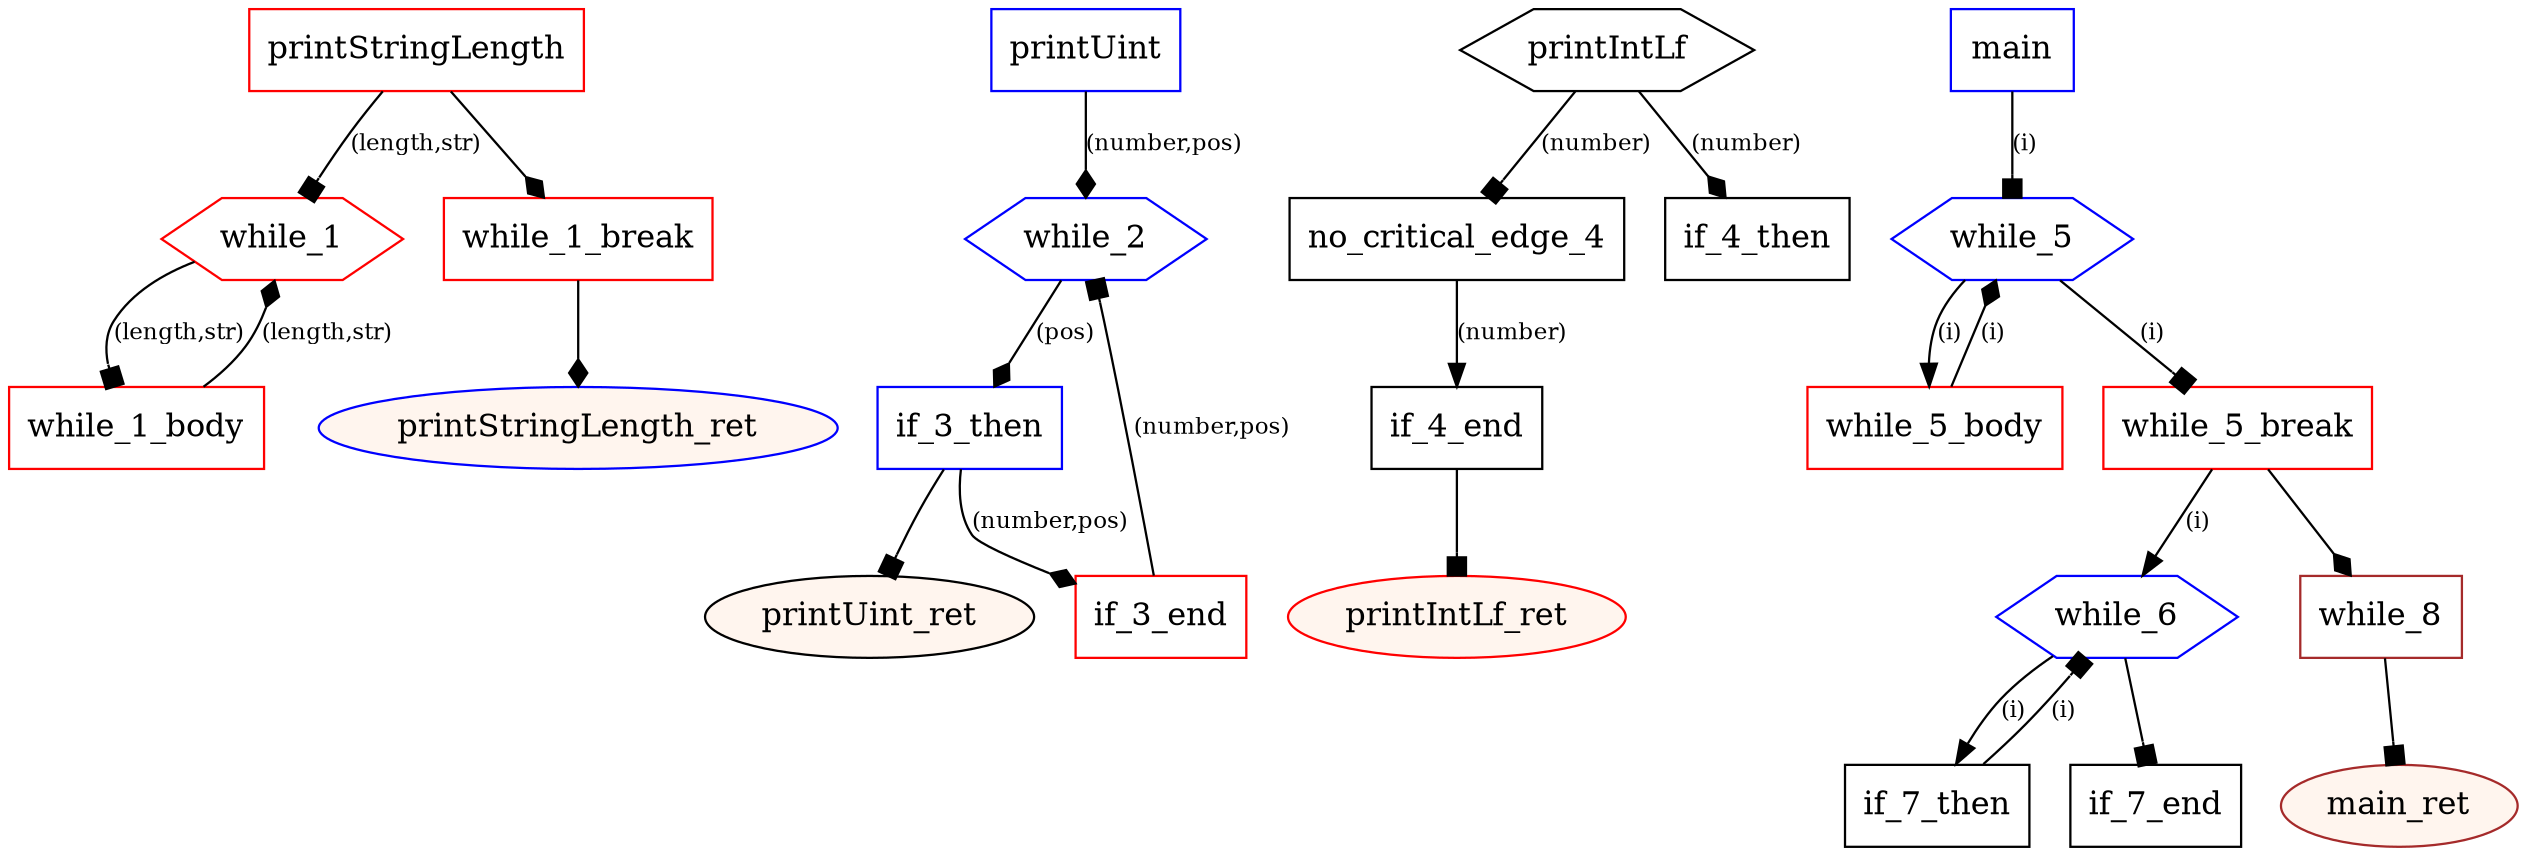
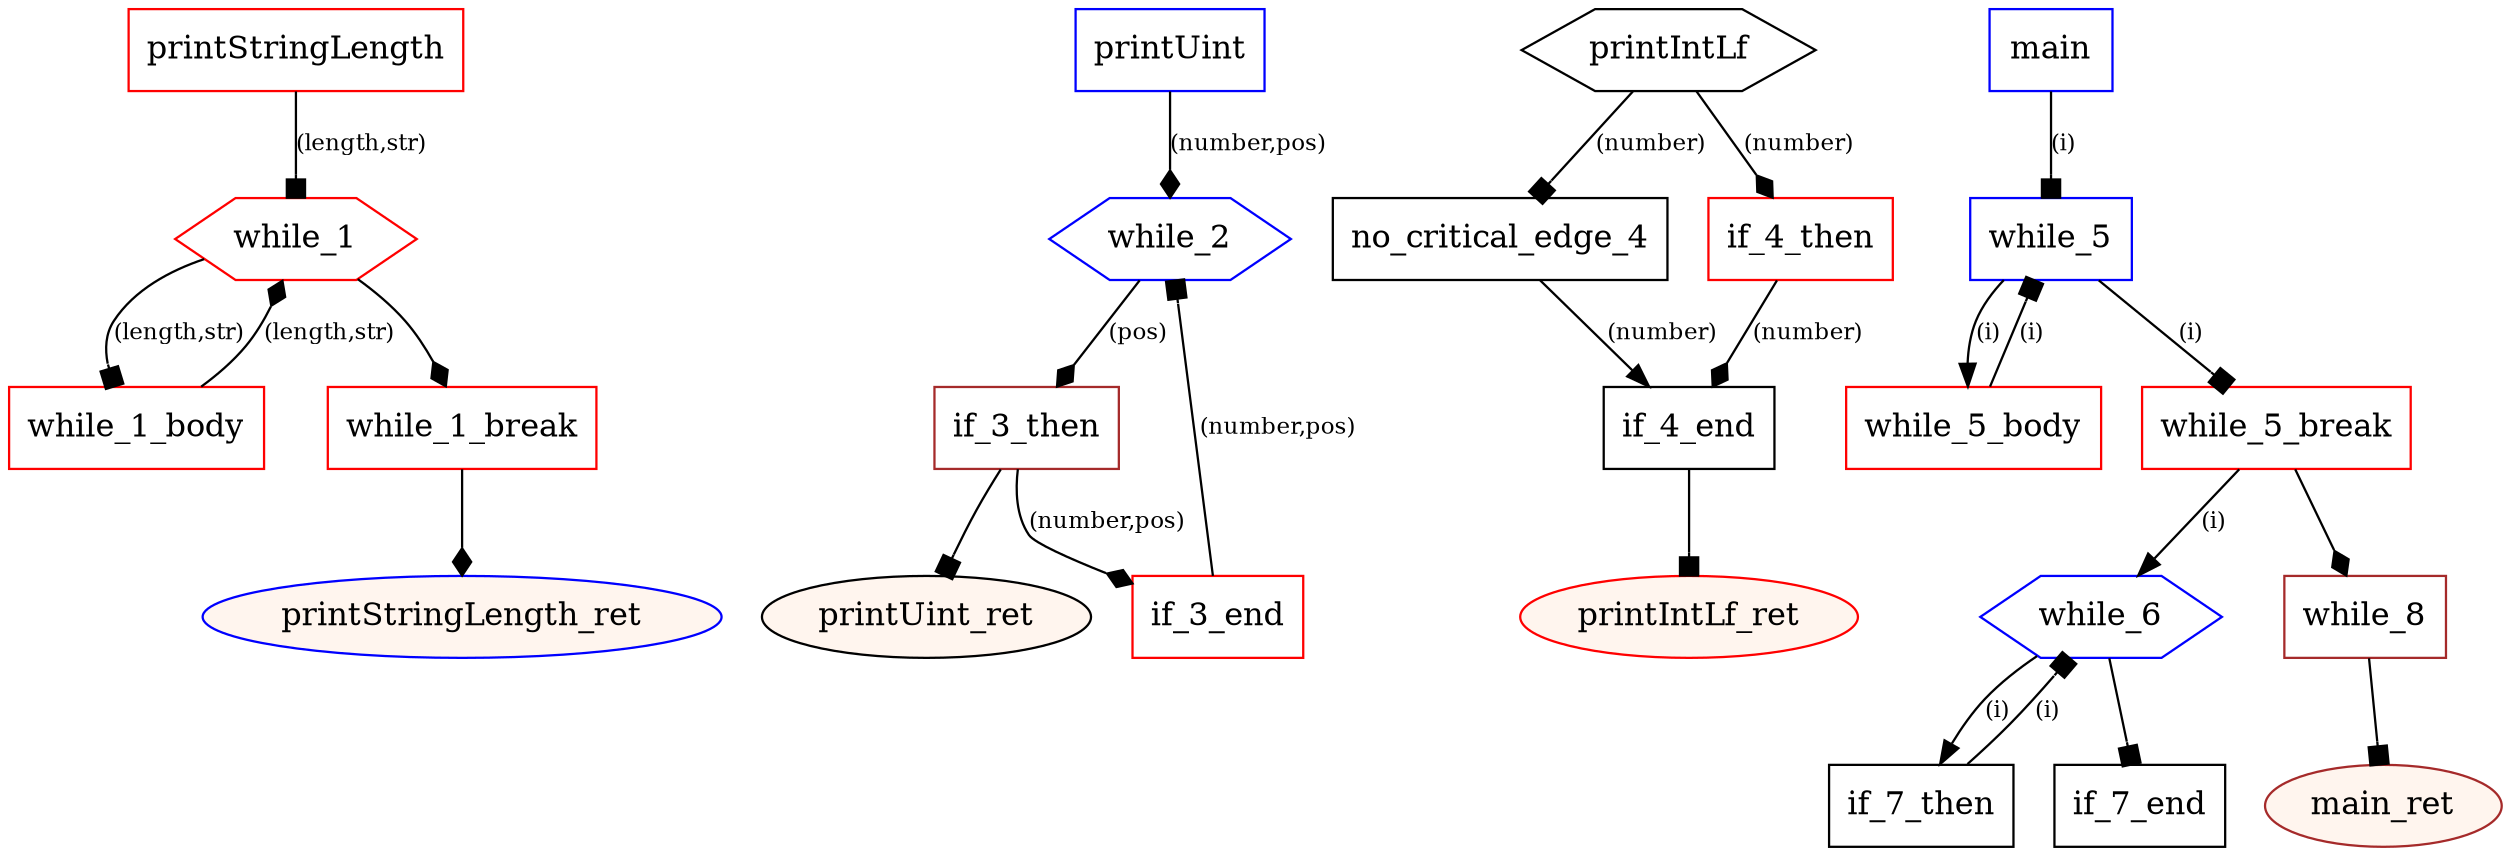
(488, 134) -> (400, 316)
(1757, 239) -> (1801, 239)
(2012, 239) -> (2051, 239)
none -> (1752, 322)
(1968, 346) -> (2008, 344)
(970, 428) -> (1027, 428)
